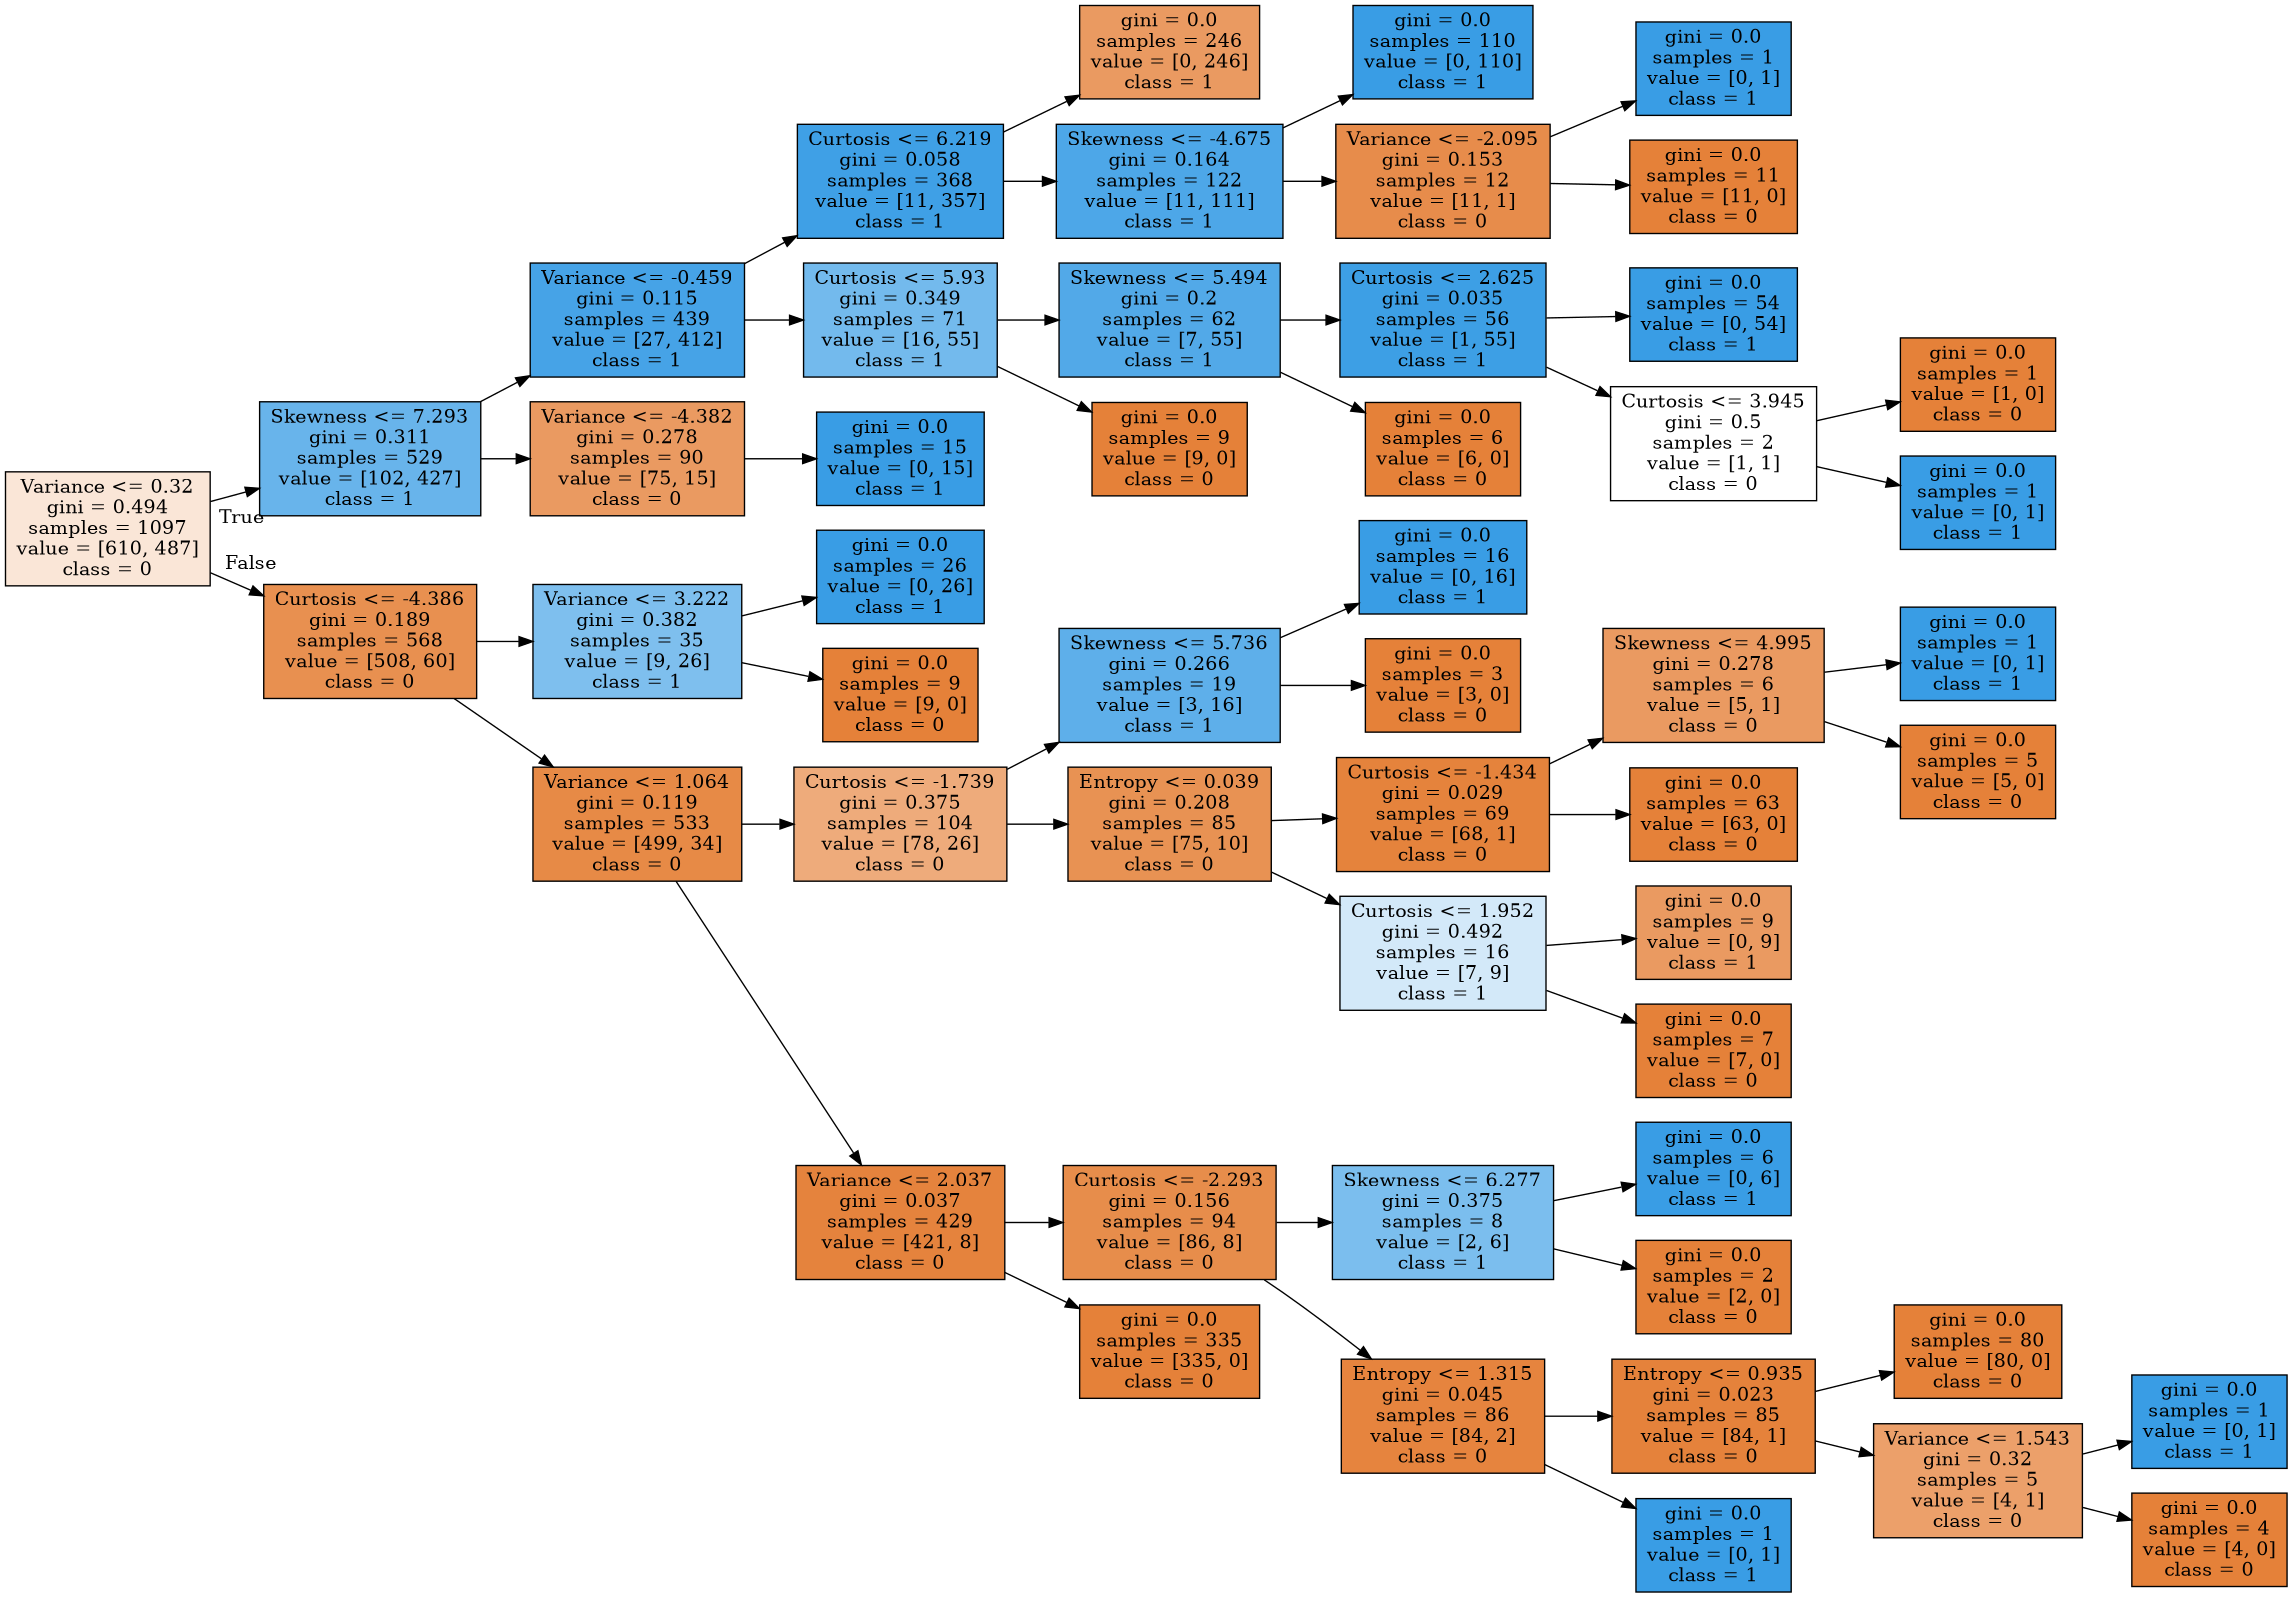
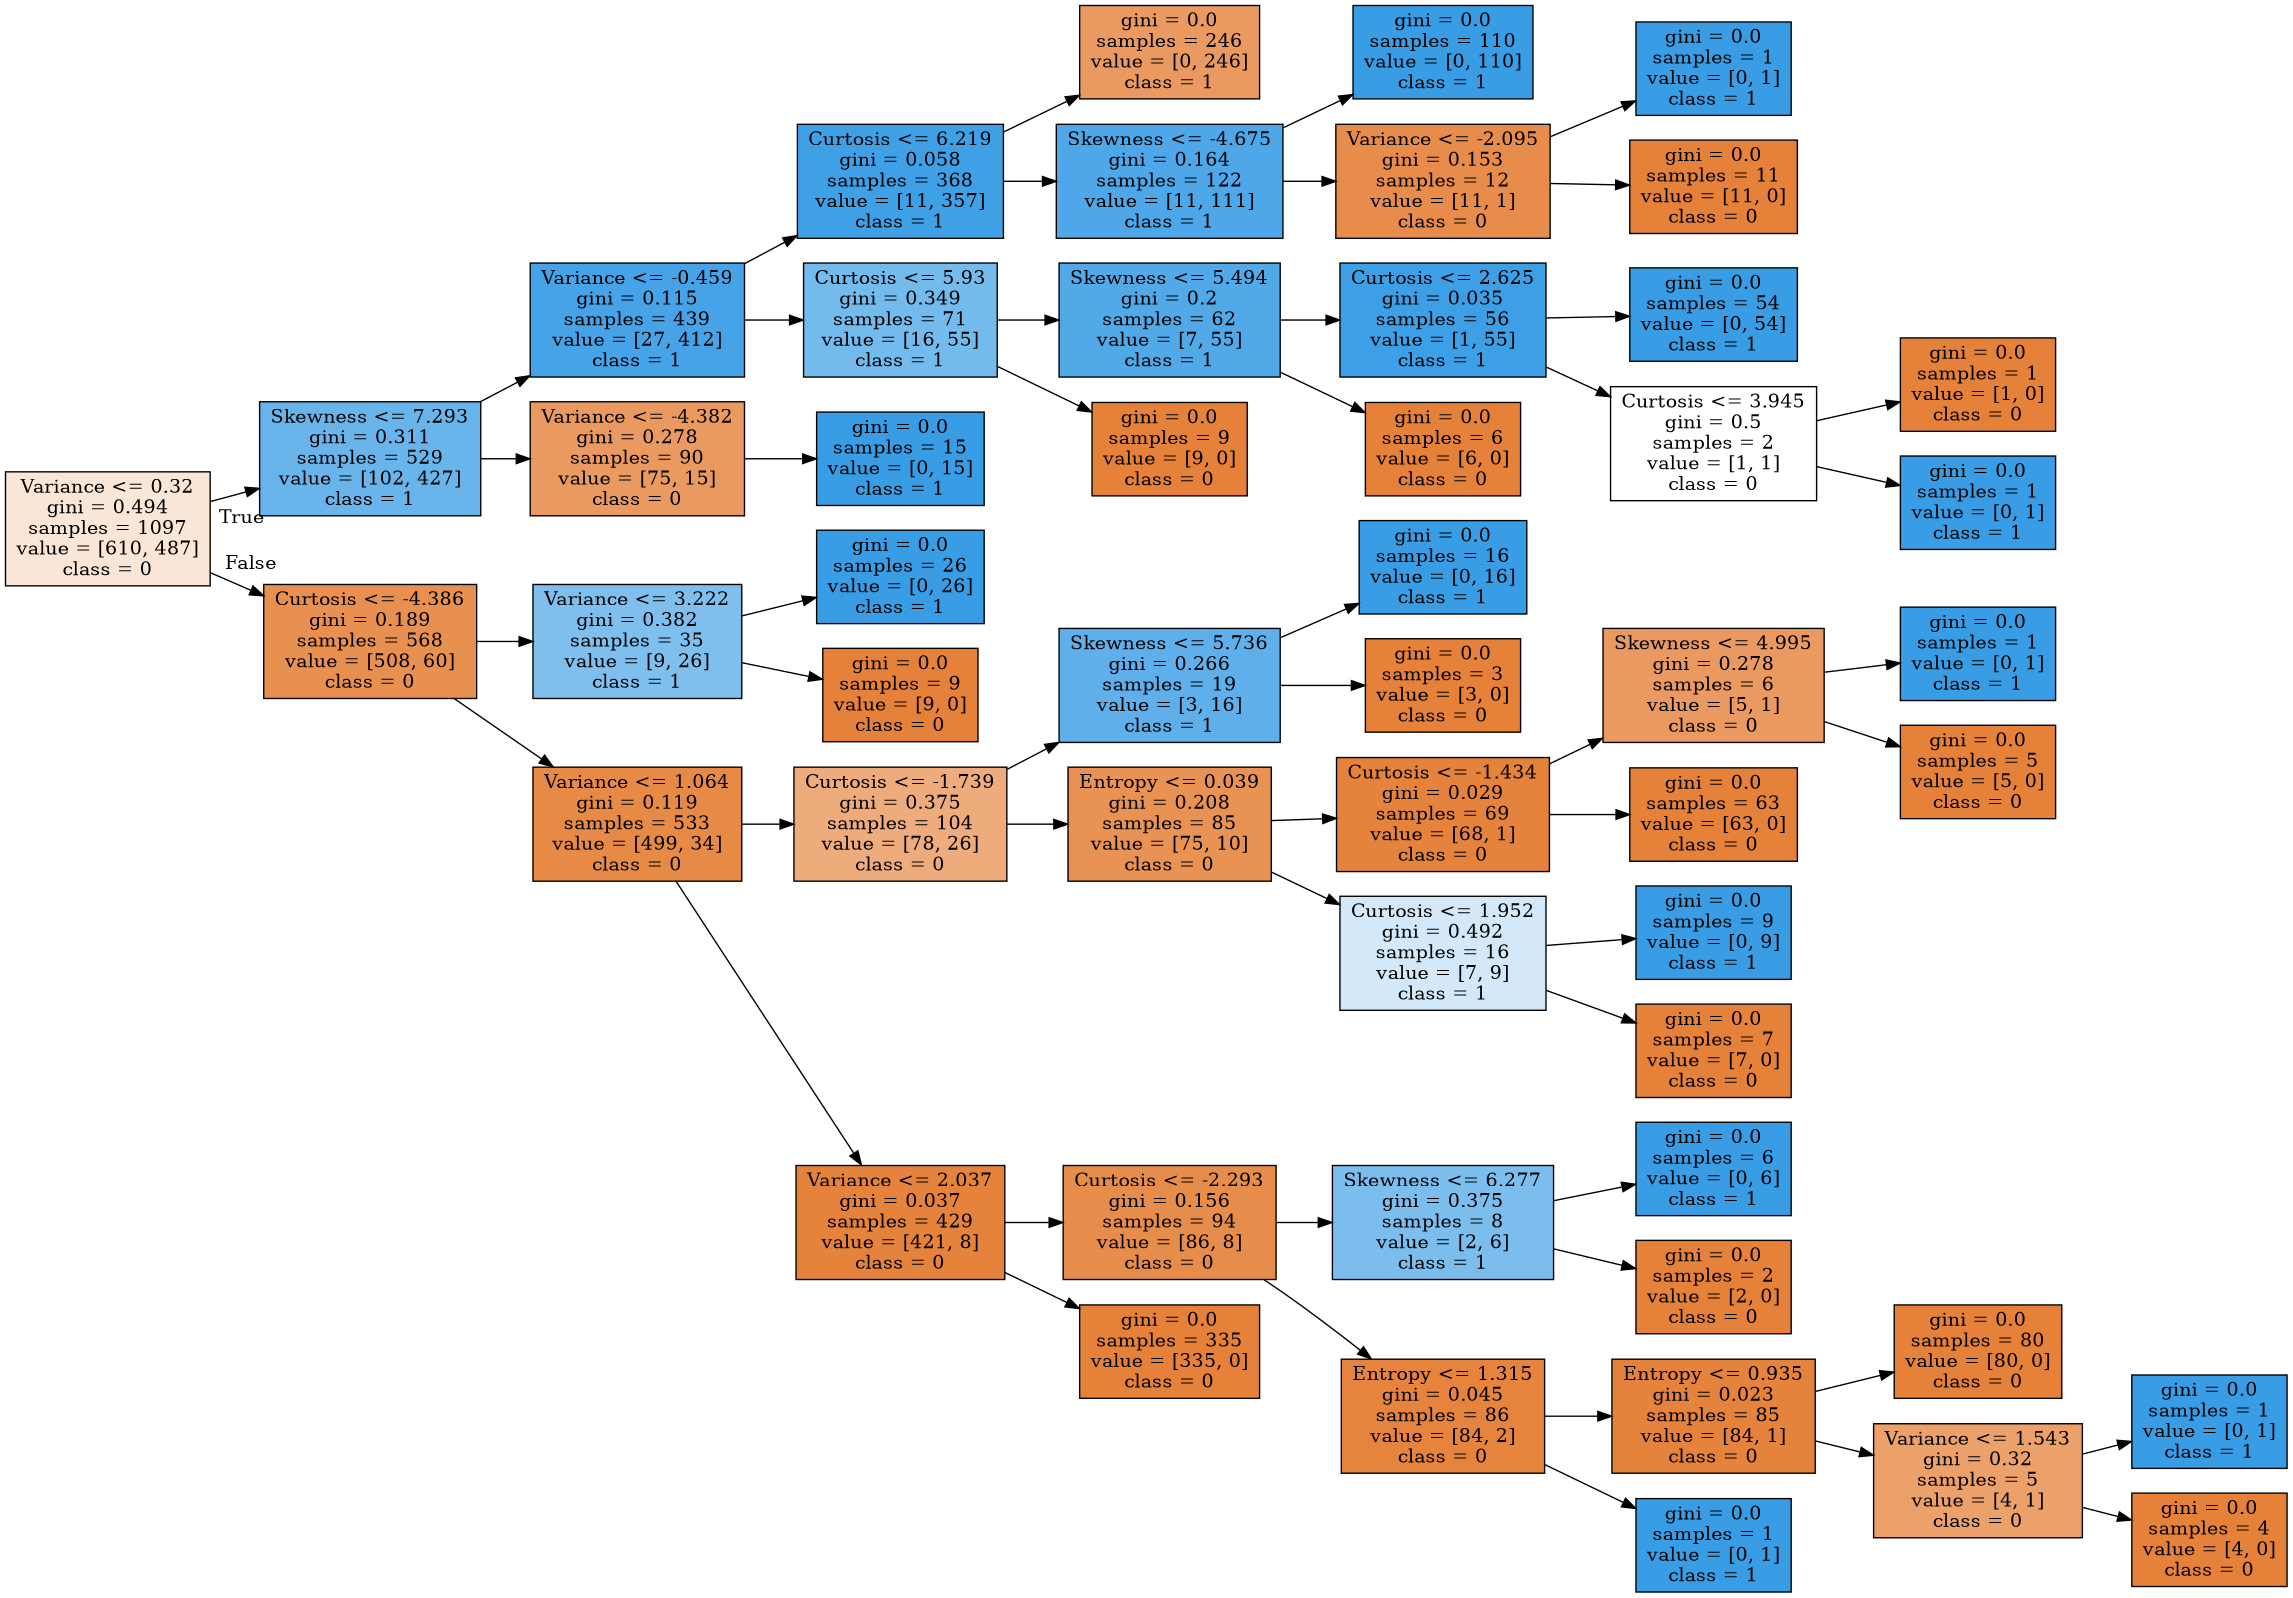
(1714, 933) -> (1714, 933)
